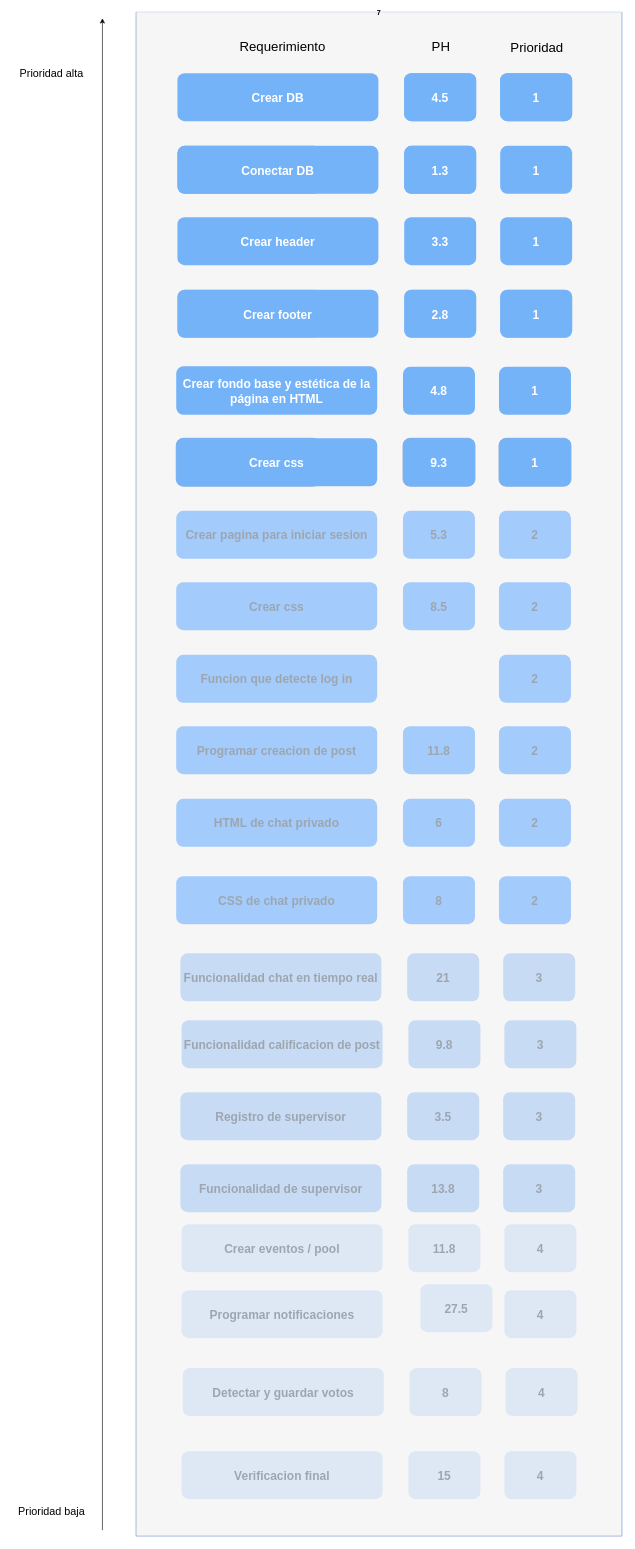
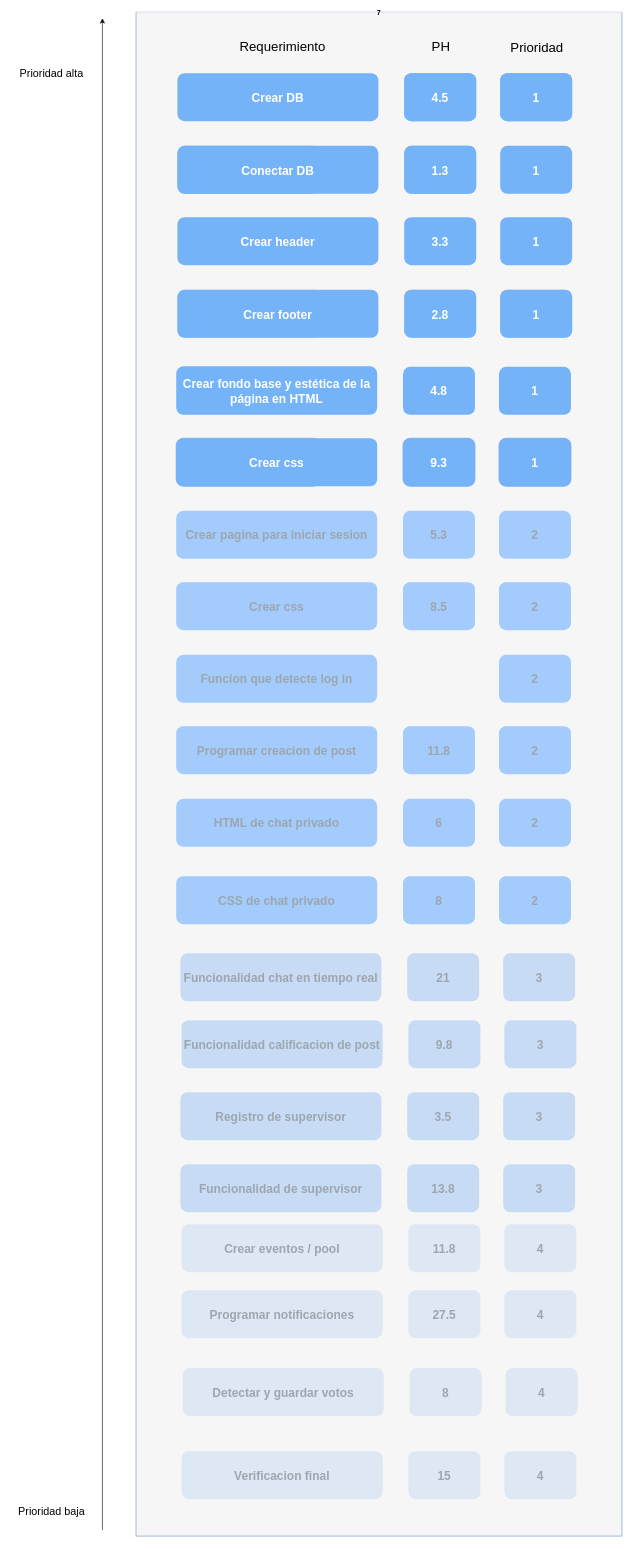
(456, 1308) -> (444, 1314)
